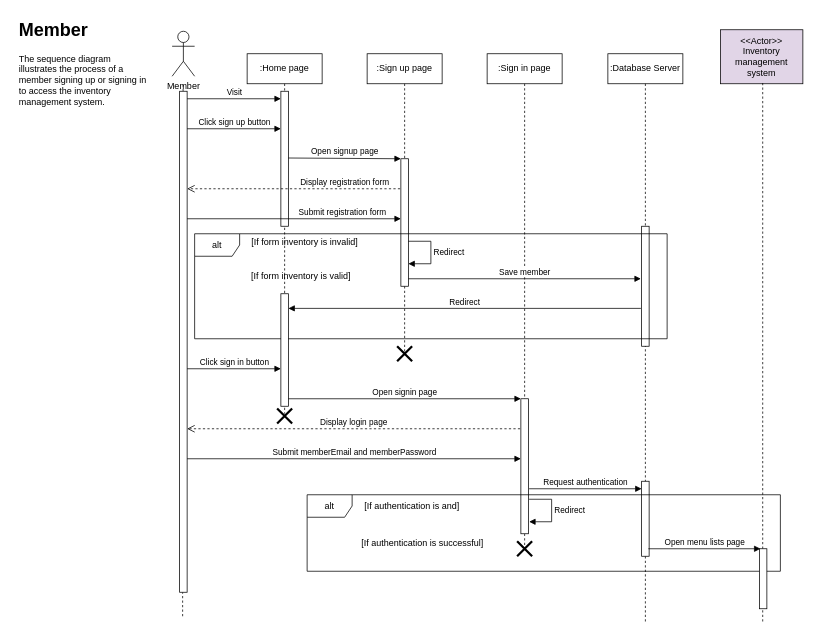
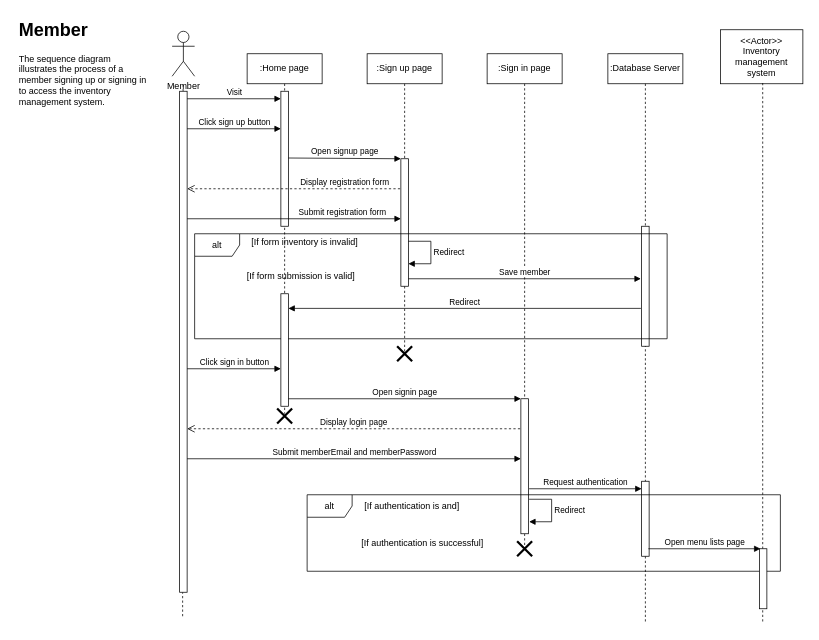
(762, 57) -> (762, 57)
(301, 276) -> (301, 276)
